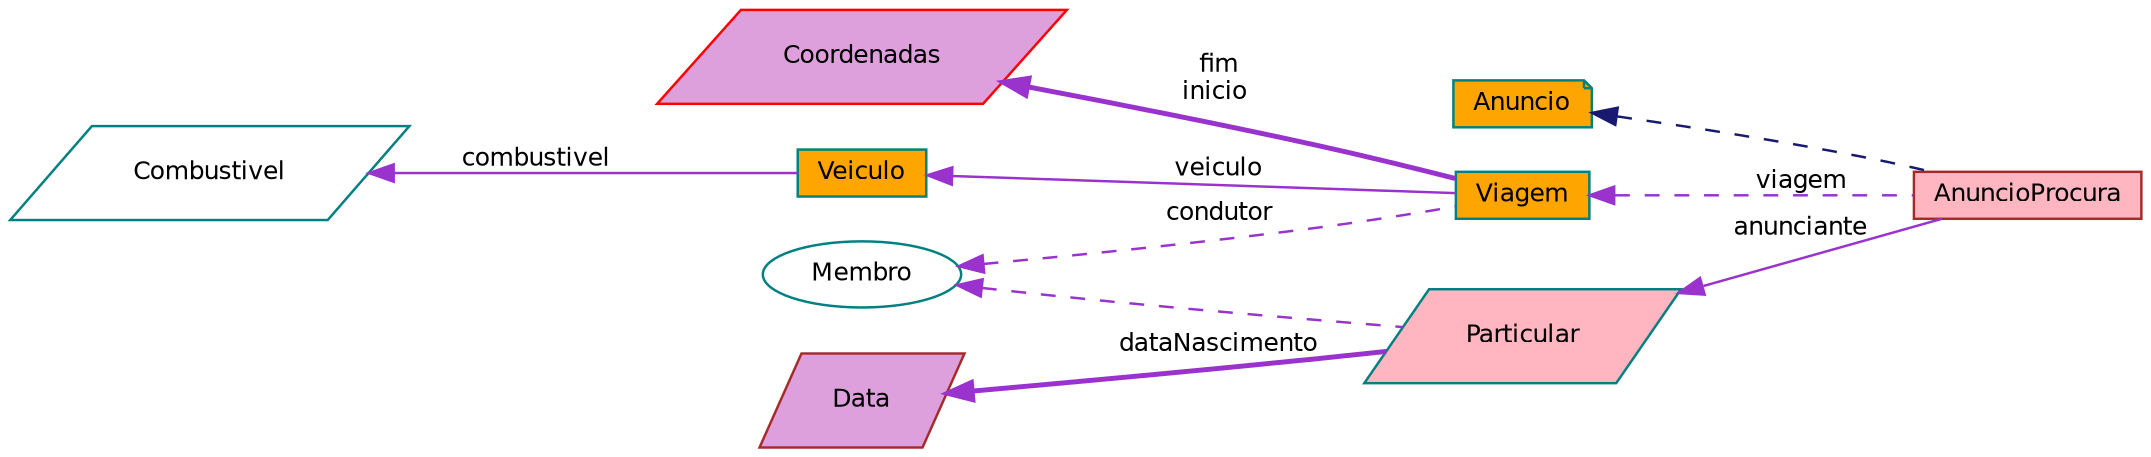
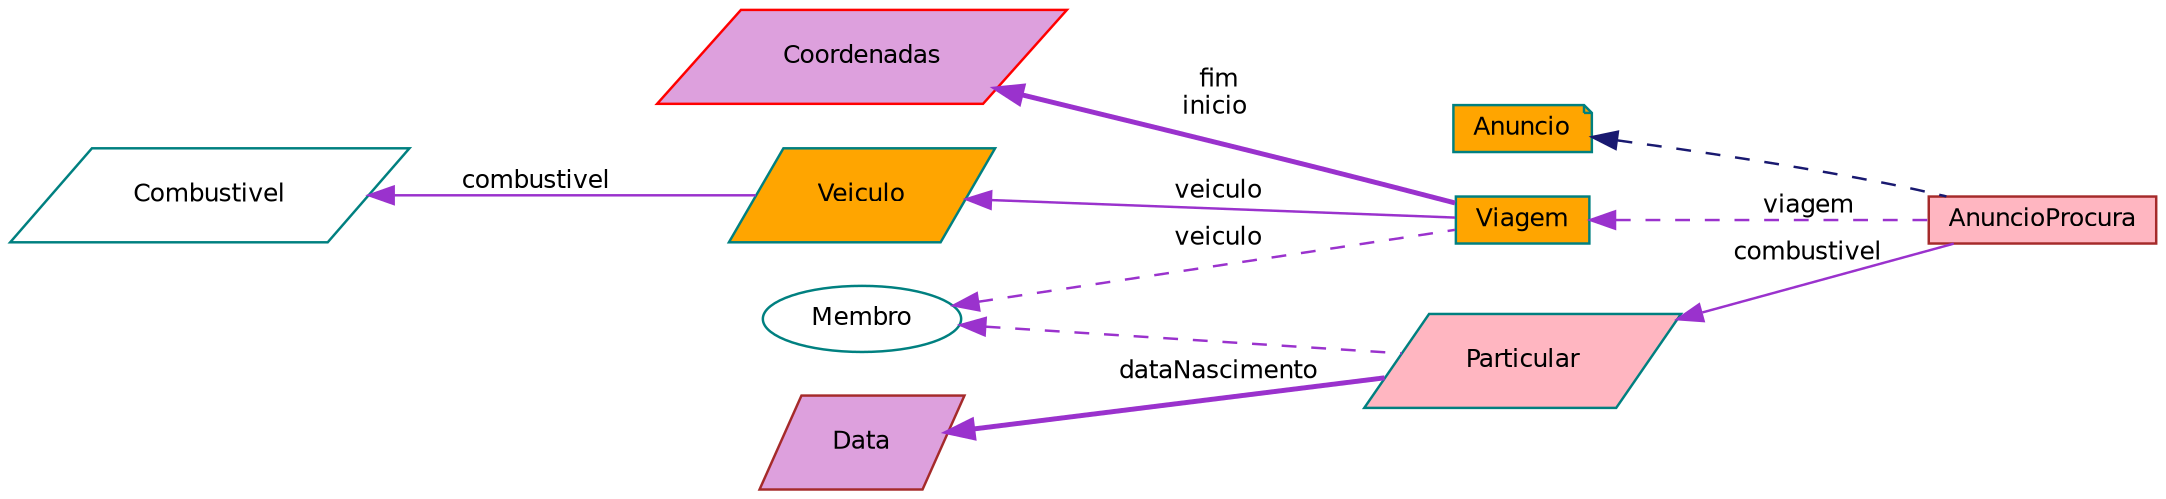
(862, 173) -> (862, 195)
(1215, 214) -> (1215, 239)
(1798, 229) -> (1805, 253)
